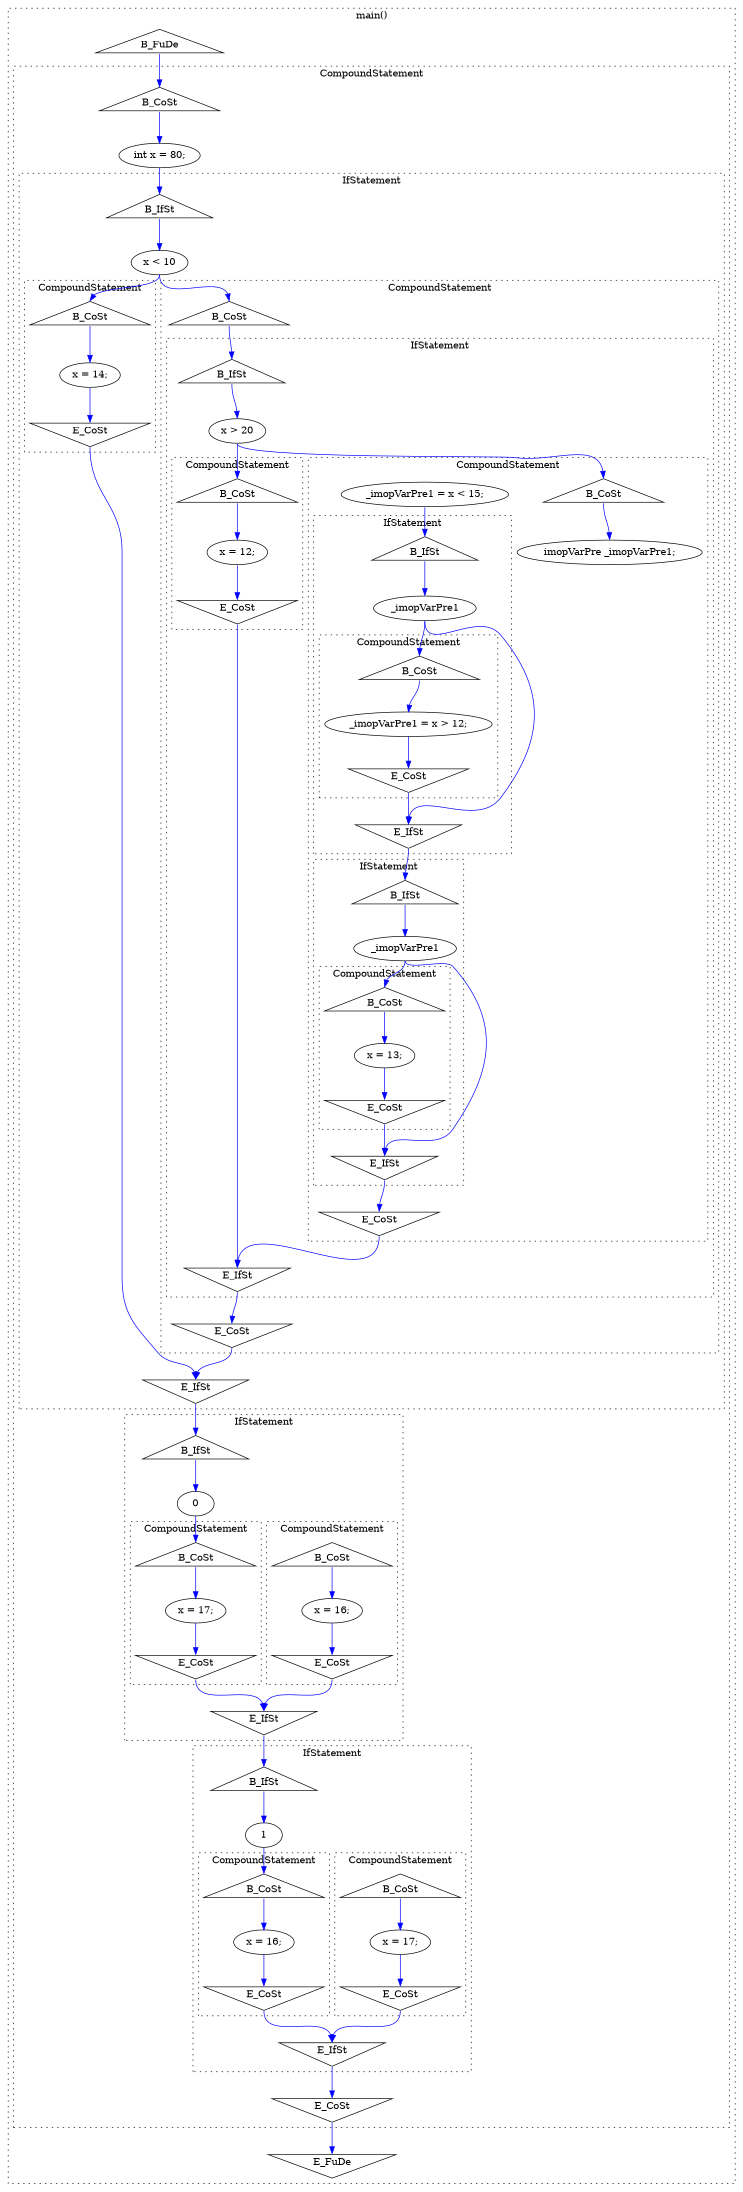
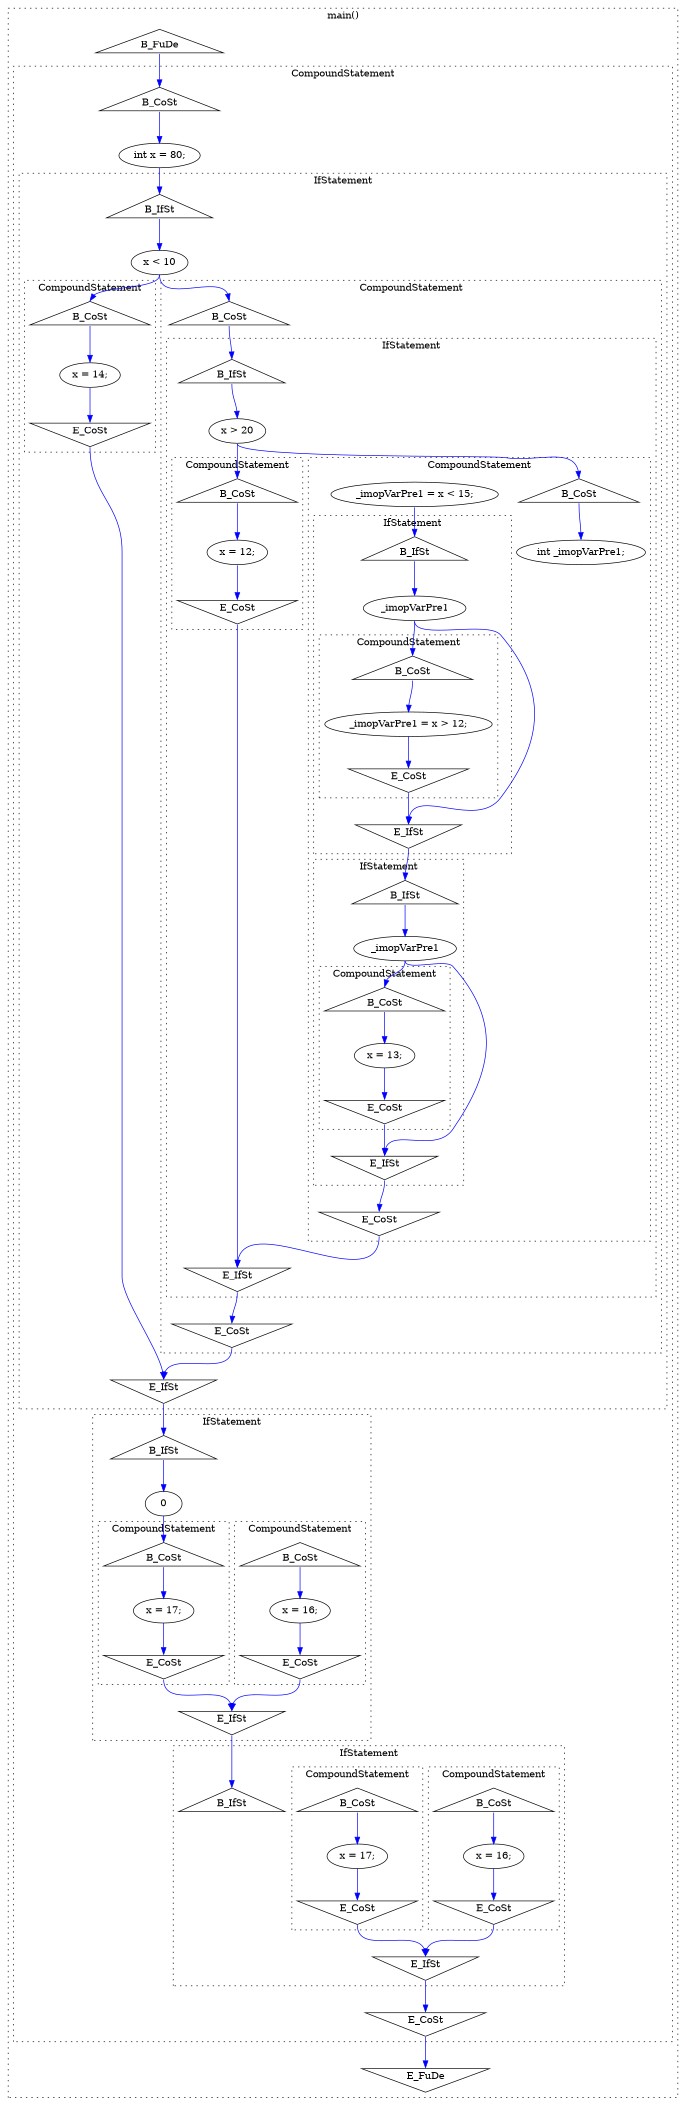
(610, 552) -> (581, 552)
(264, 1835) -> none
